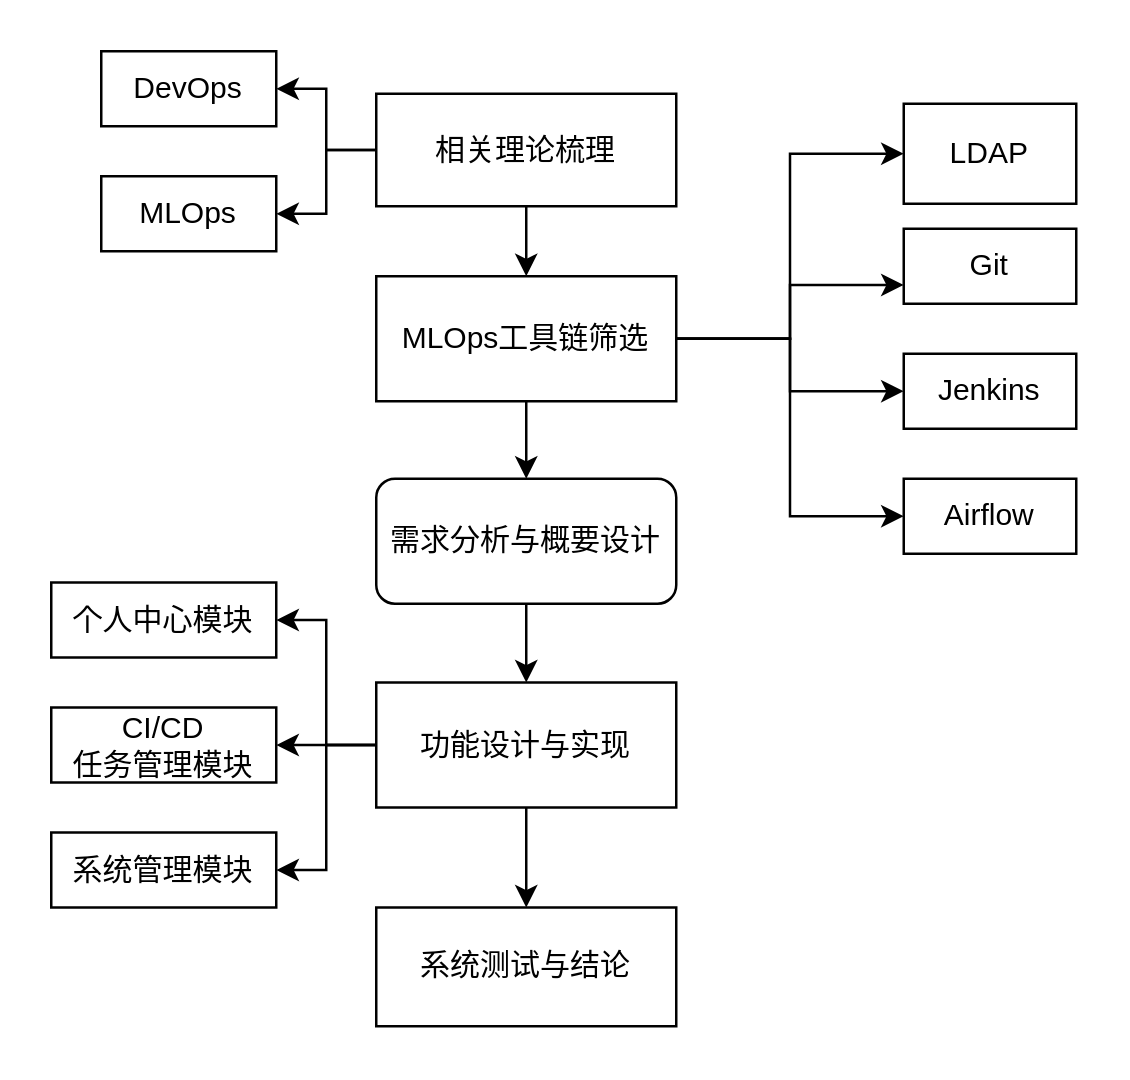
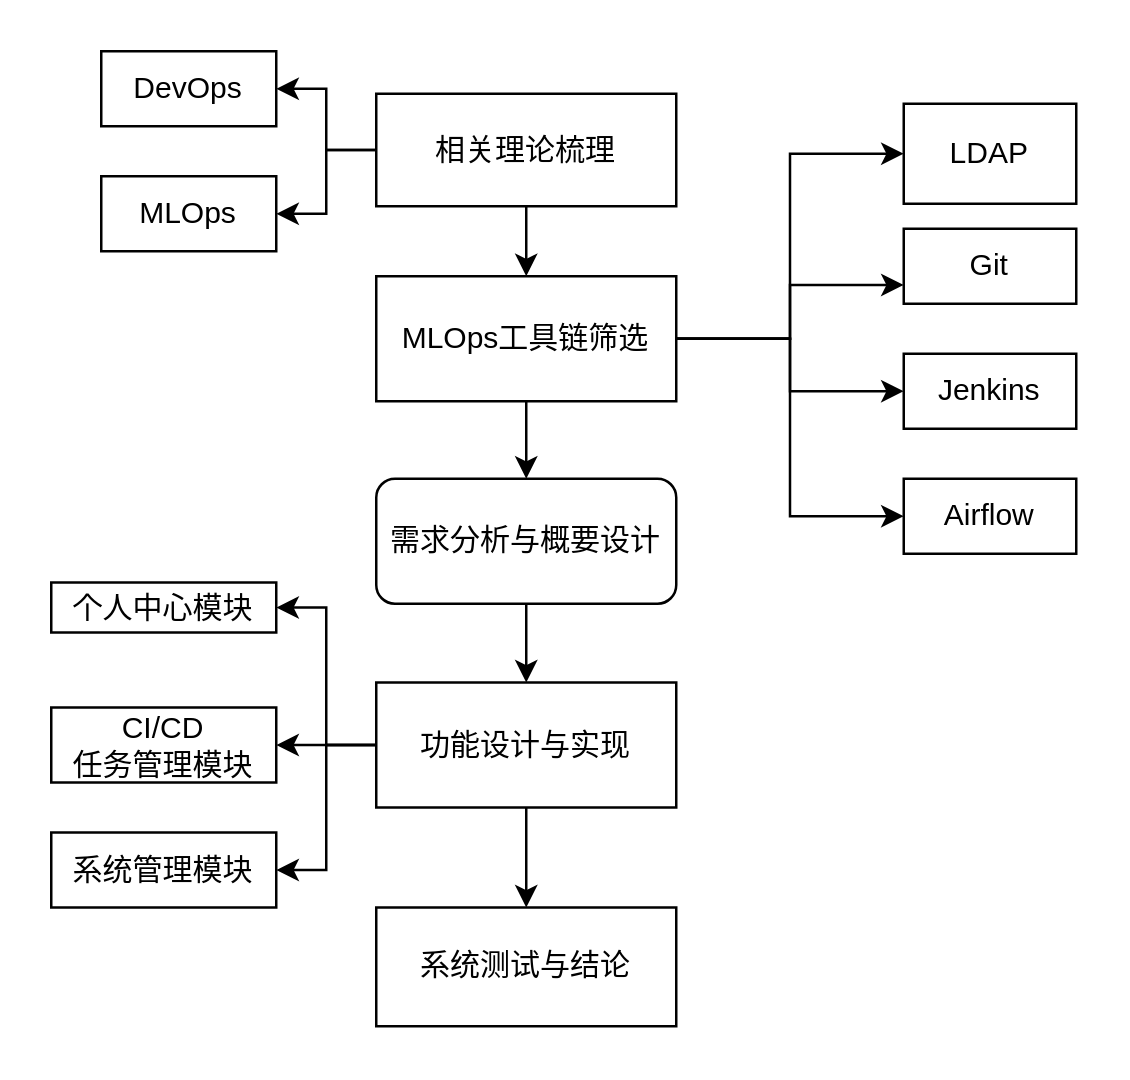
(164, 620) -> (164, 608)
